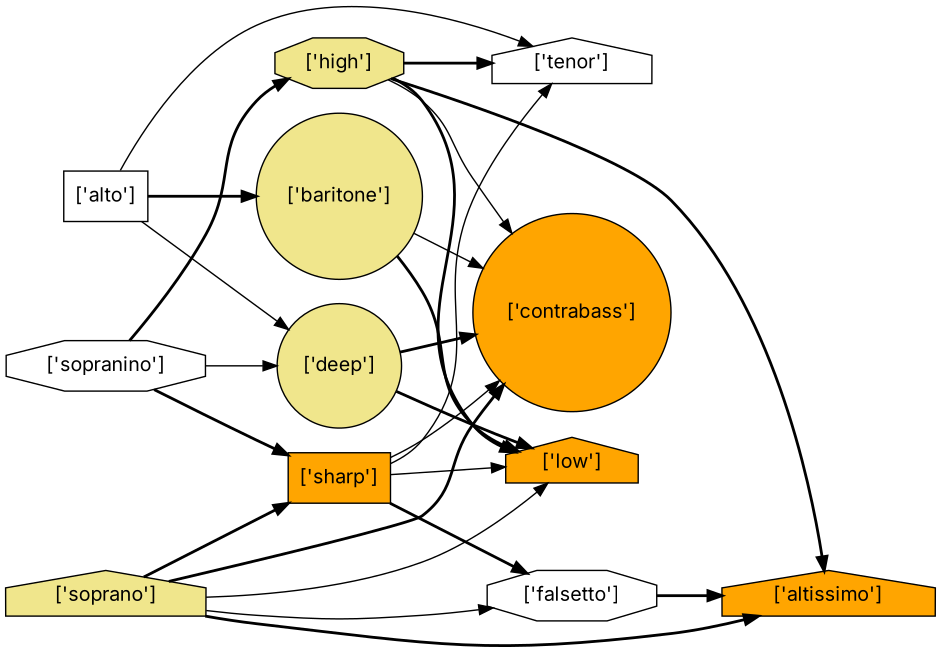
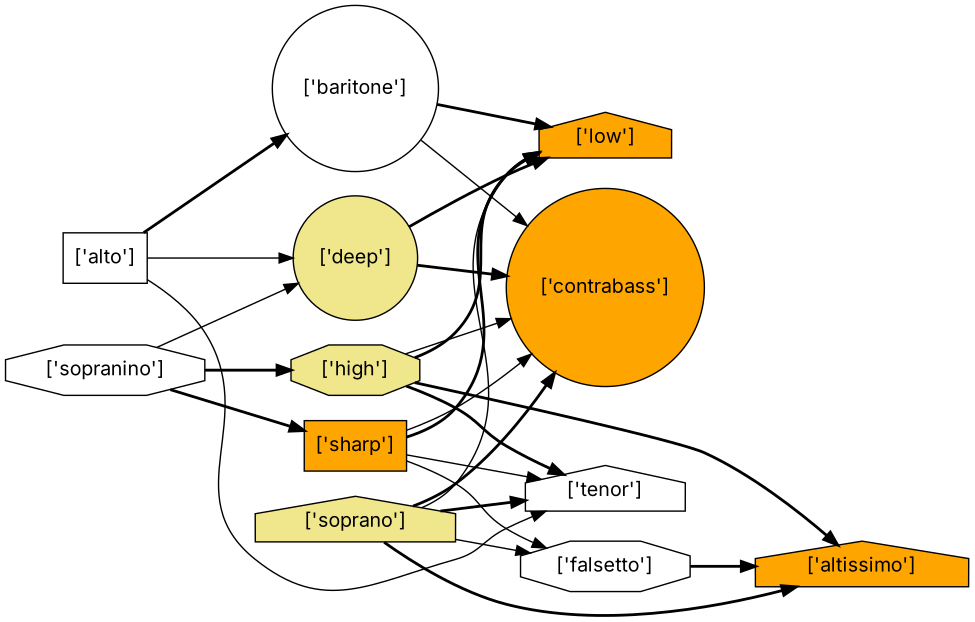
(339, 196) -> (355, 88)
(441, 471) -> (476, 372)
(452, 535) -> (473, 497)
(210, 543) -> (471, 507)
